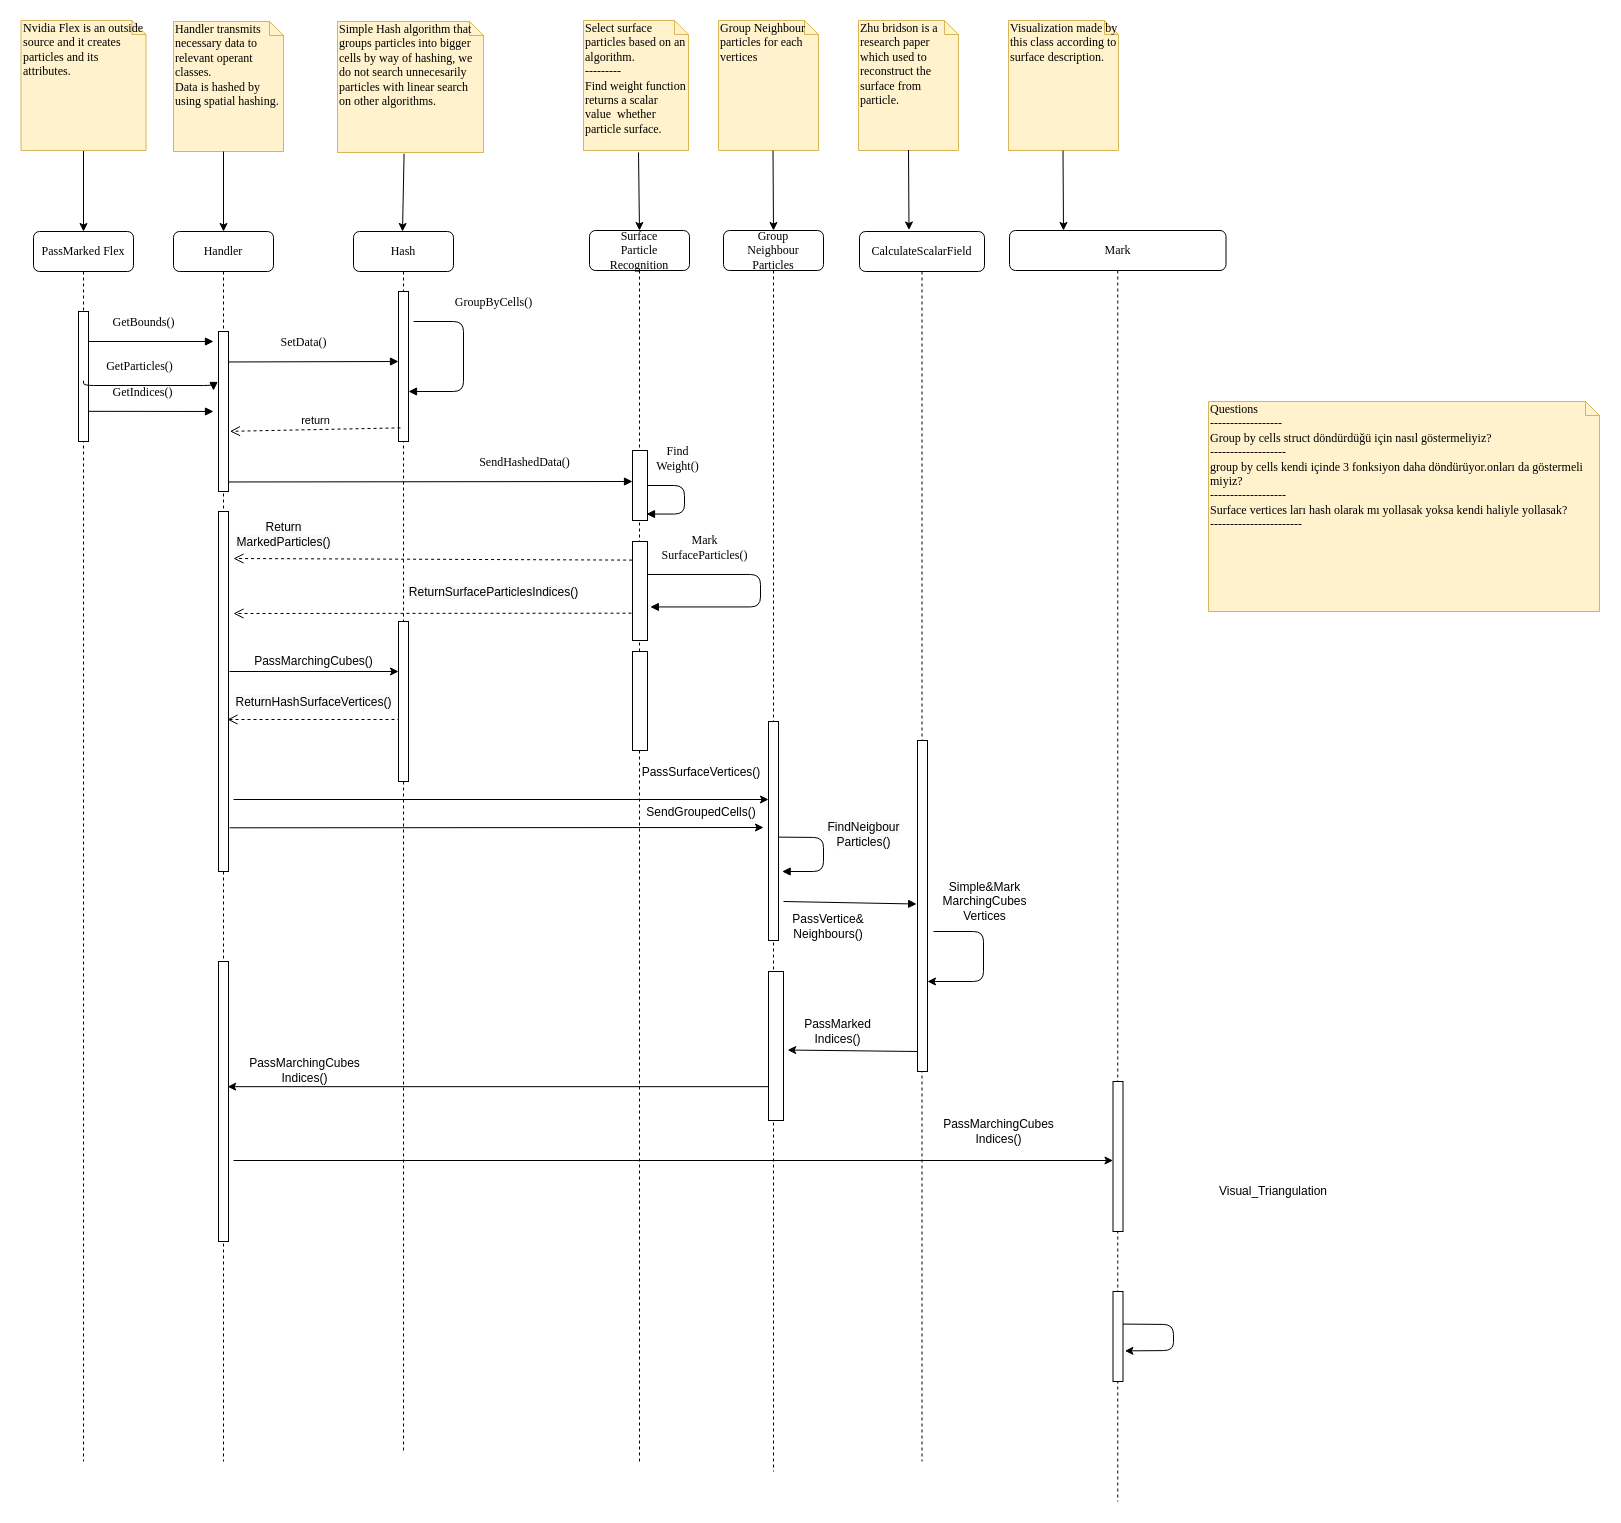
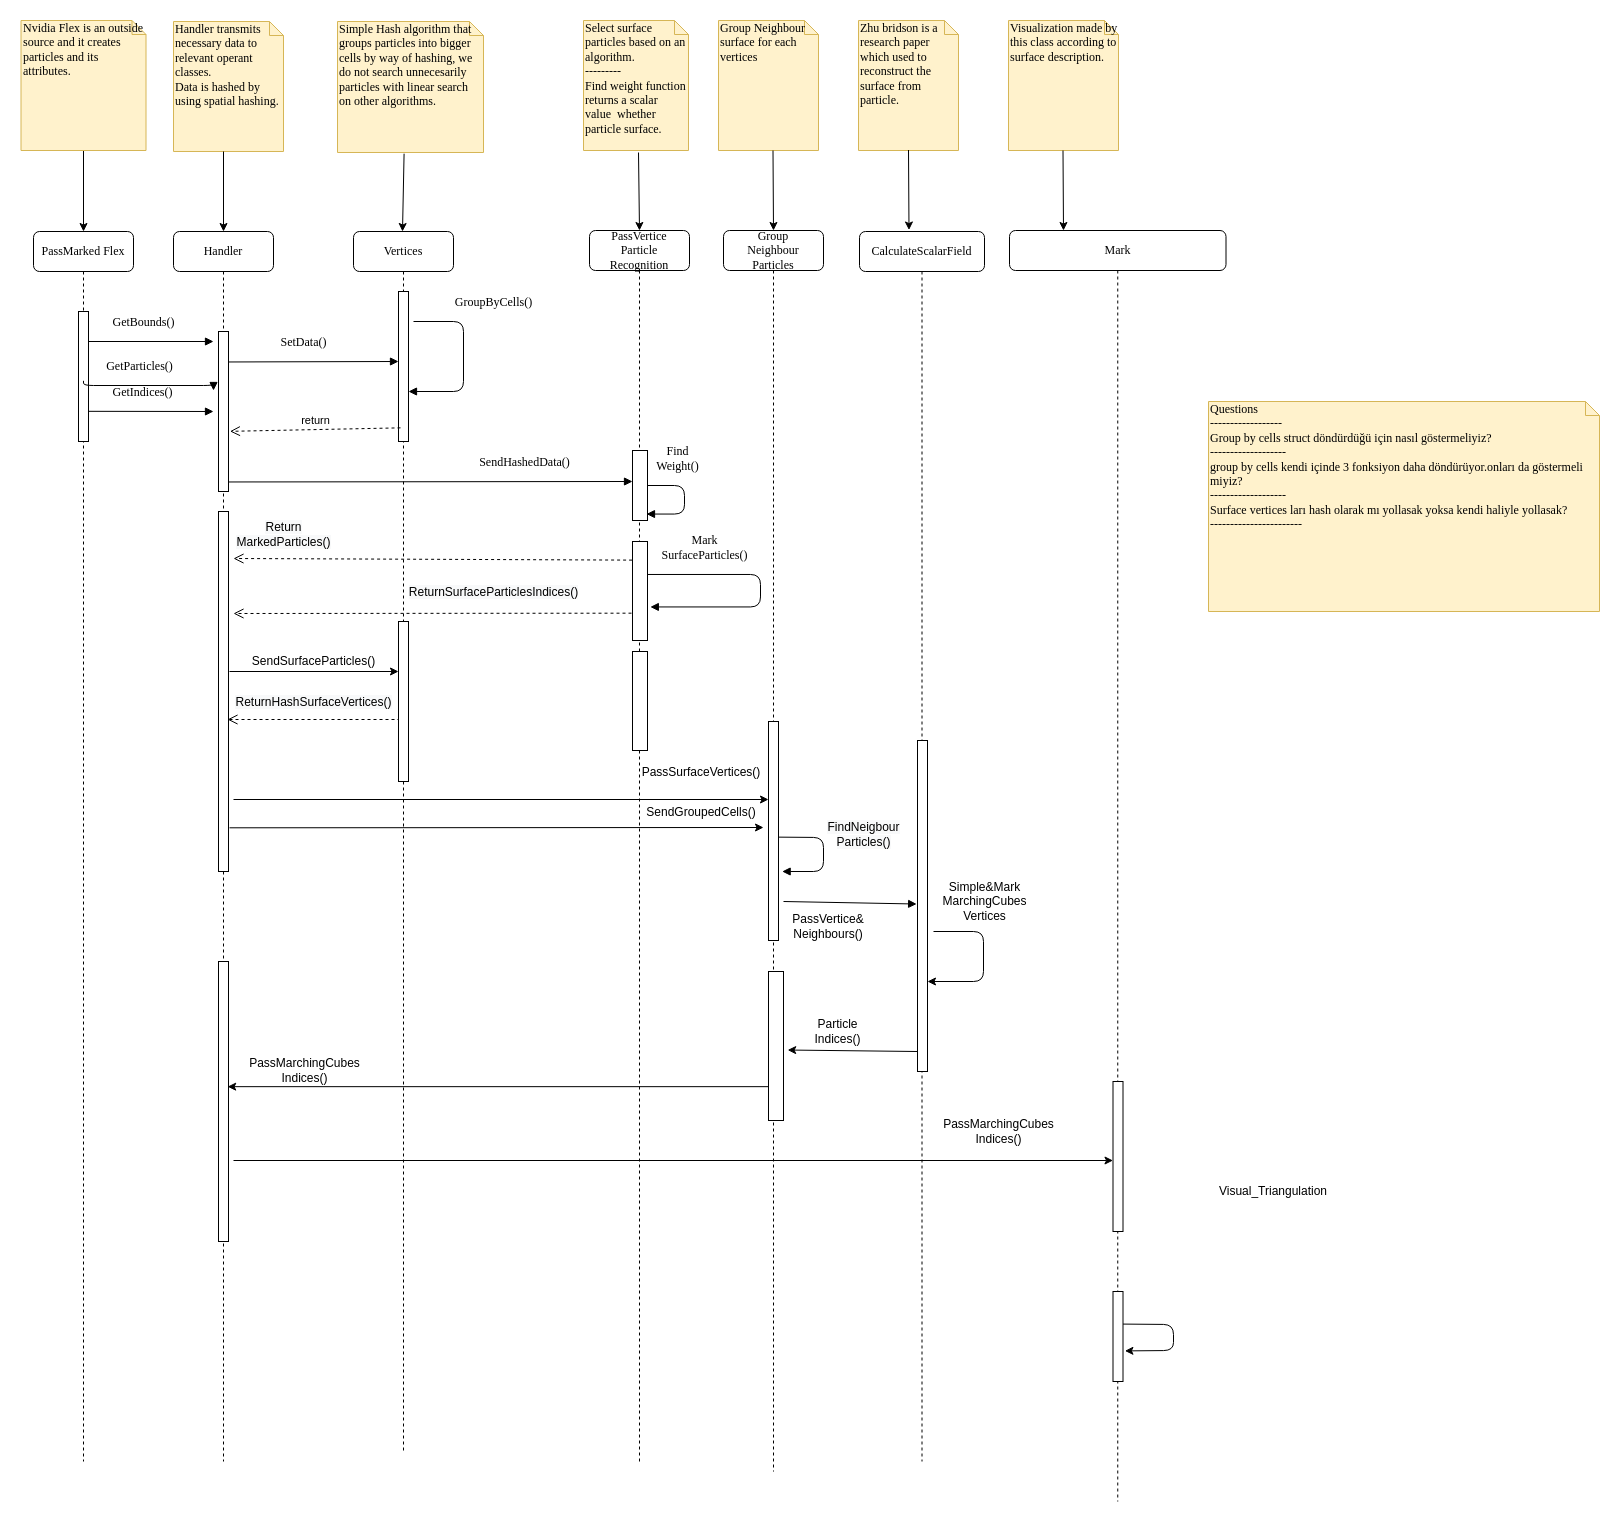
(770, 43) -> (770, 43)
(640, 251) -> (640, 251)
(404, 252) -> (404, 252)
(314, 662) -> (314, 662)
(838, 1032) -> (838, 1032)
